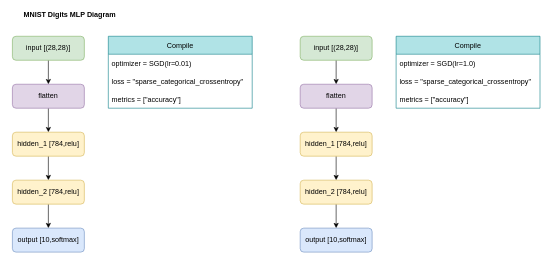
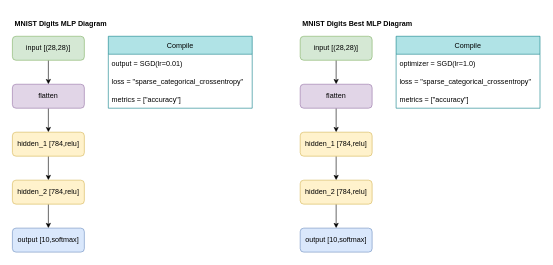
(129, 15) -> (120, 24)
none -> (408, 24)
(154, 64) -> (150, 64)
